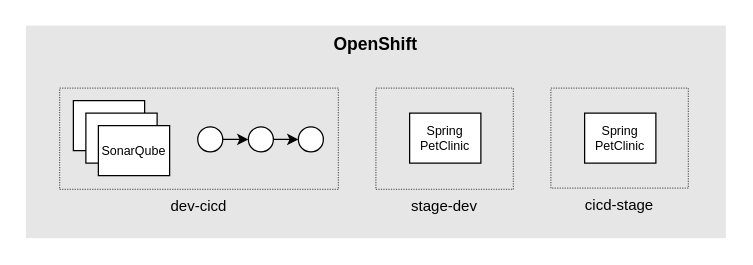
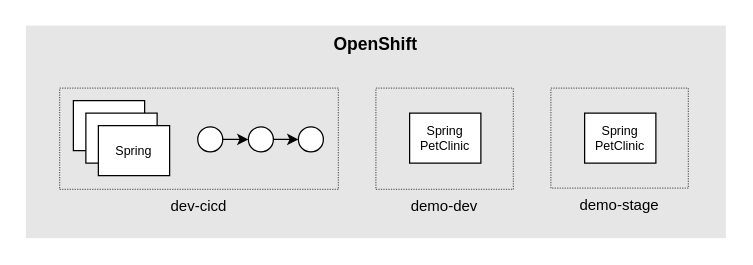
(134, 151) -> (134, 151)
(619, 206) -> (619, 206)
(444, 207) -> (444, 207)
